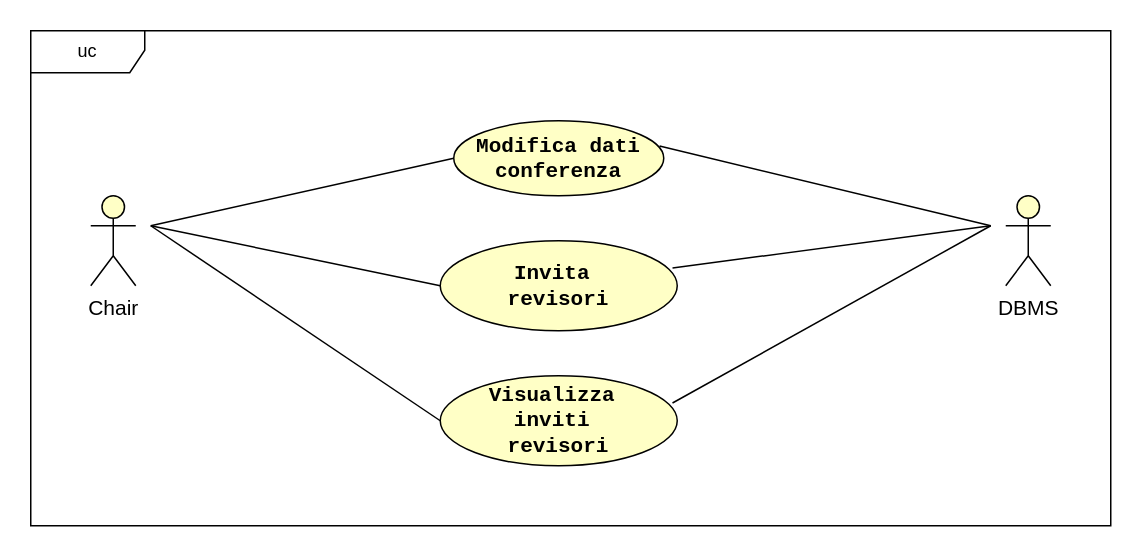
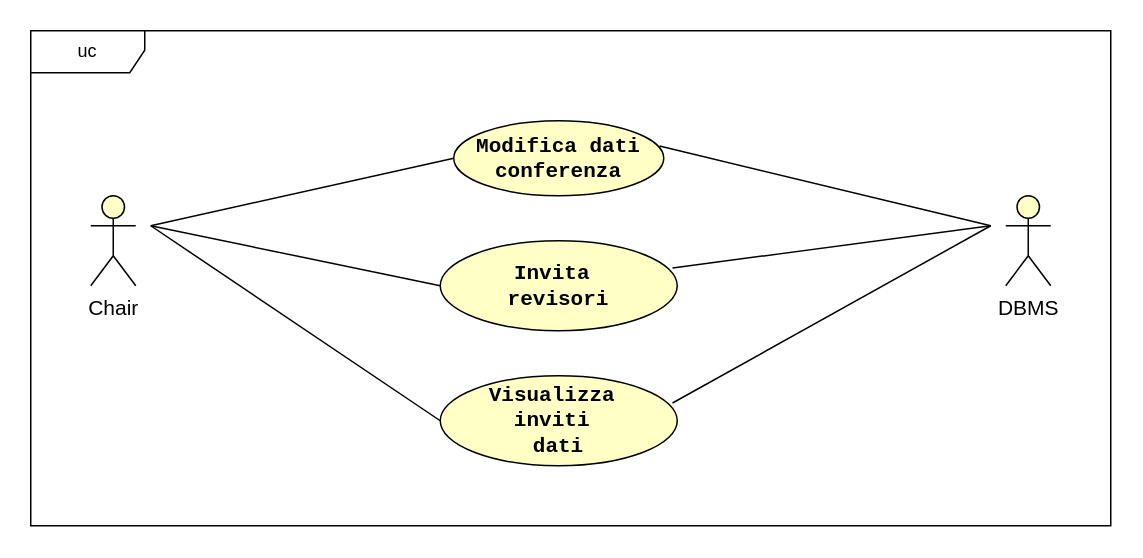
(559, 421) -> (559, 421)
